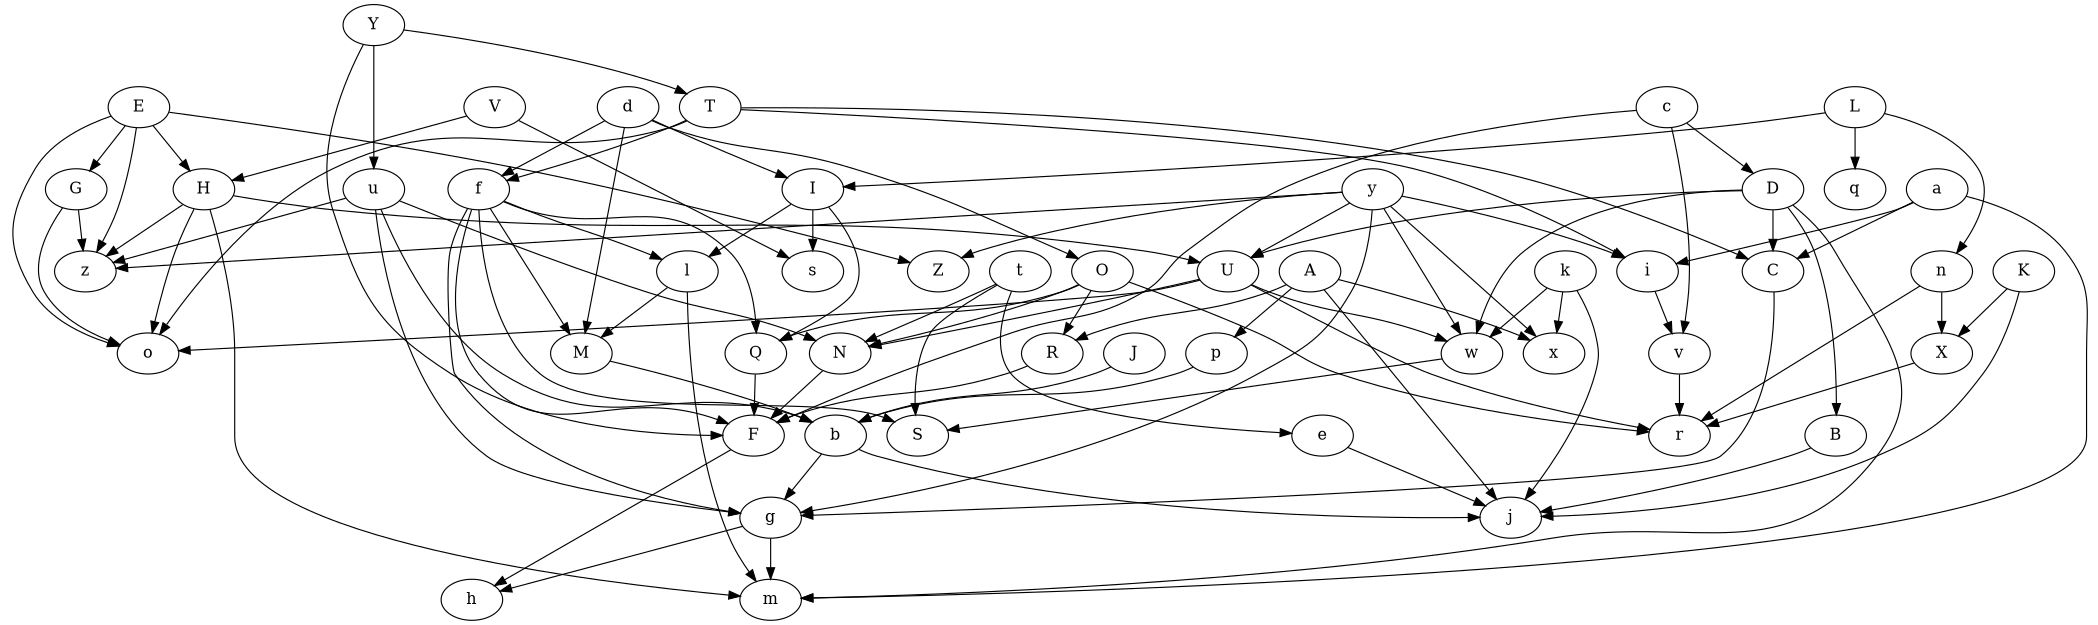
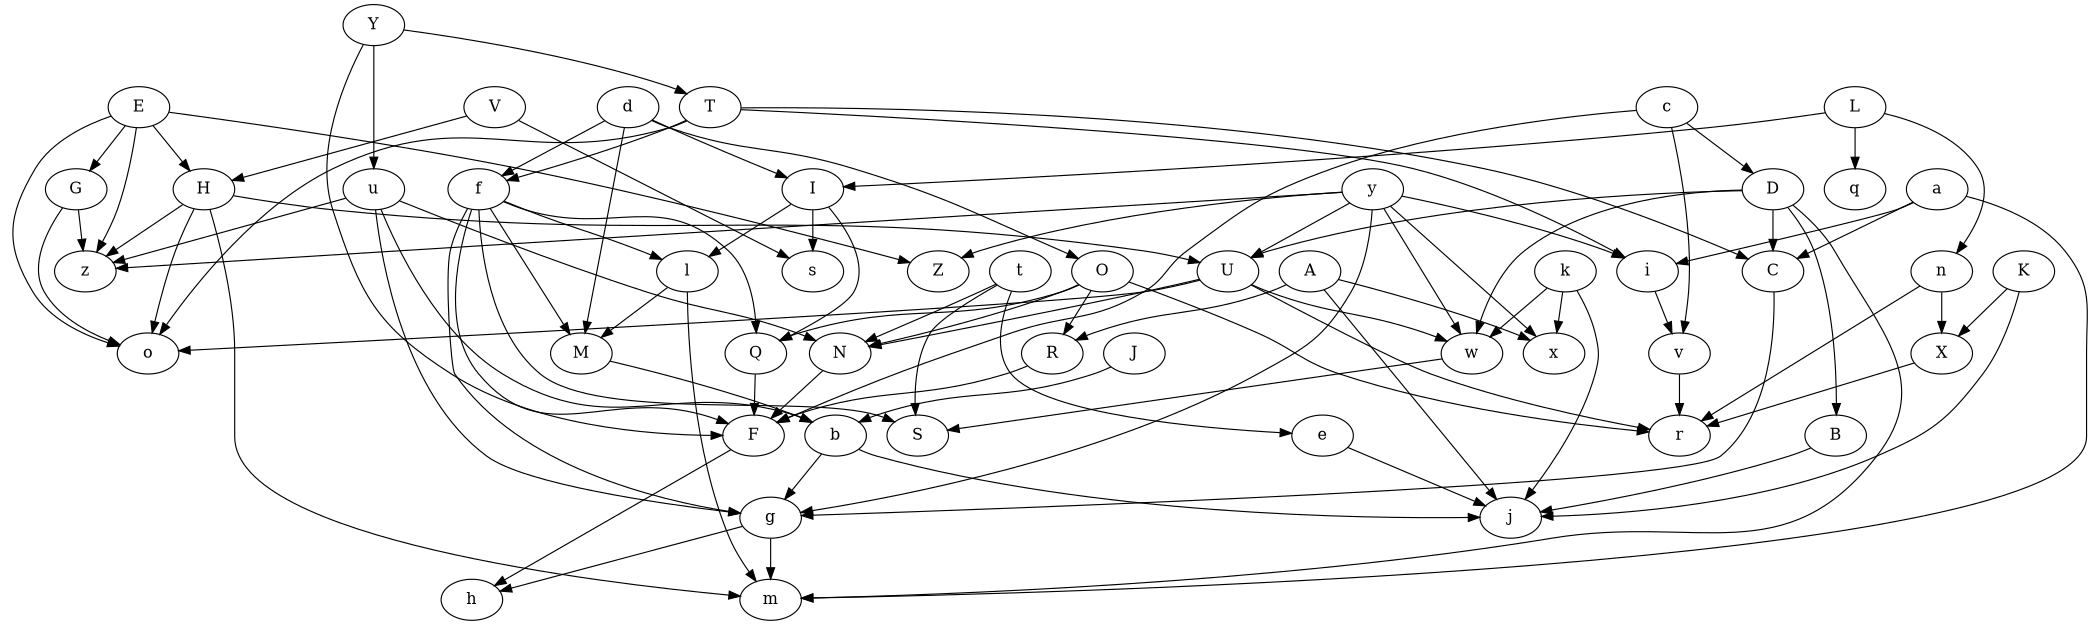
(1217, 353) -> none
